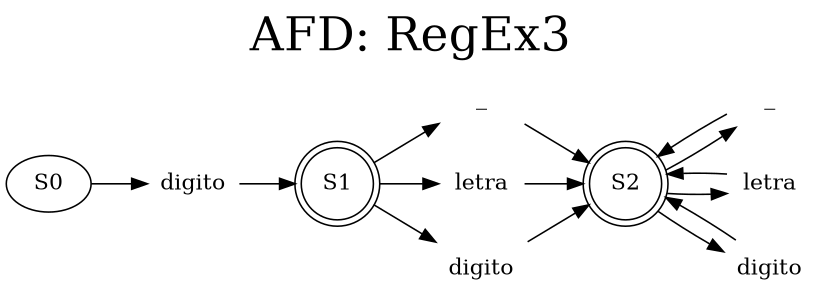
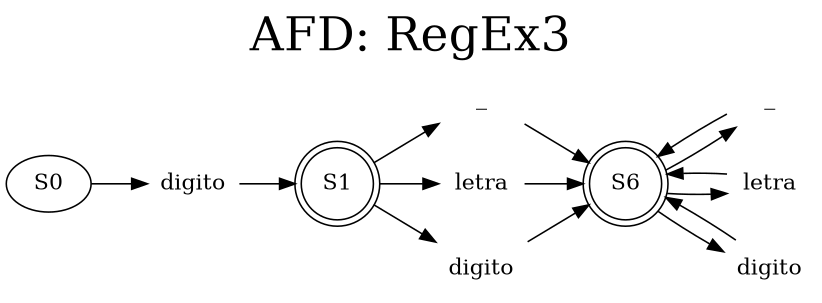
(626, 184) -> (626, 184)
